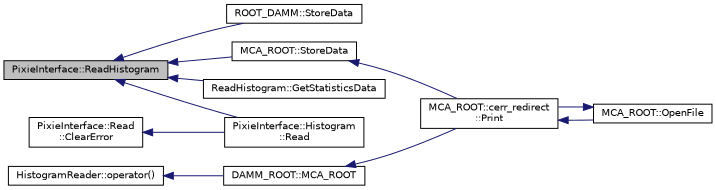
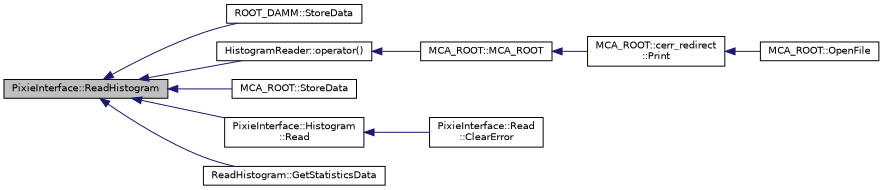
none -> (195, 69)
(409, 78) -> none
(571, 107) -> none
(189, 132) -> (402, 132)
(294, 176) -> (486, 51)
